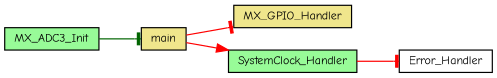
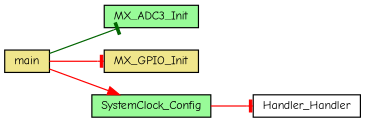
(293, 16) -> (151, 61)
(117, 39) -> (82, 42)
(293, 61) -> (151, 106)
(446, 61) -> (307, 106)
